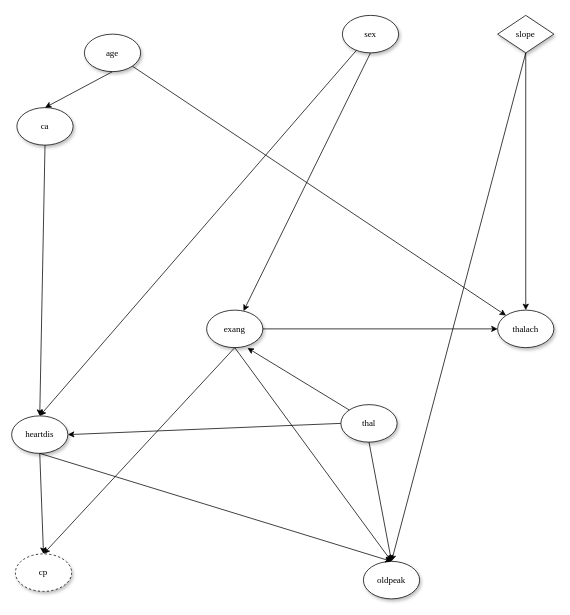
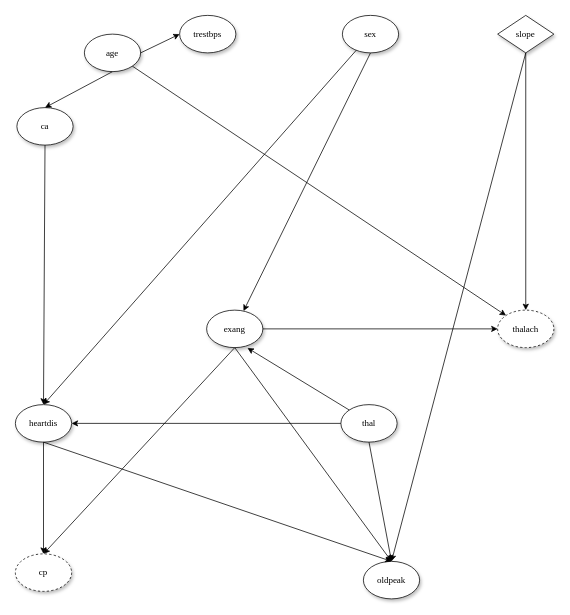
none -> (208, 34)
none -> (158, 45)
(526, 329) -> (526, 329)
(40, 435) -> (44, 423)
